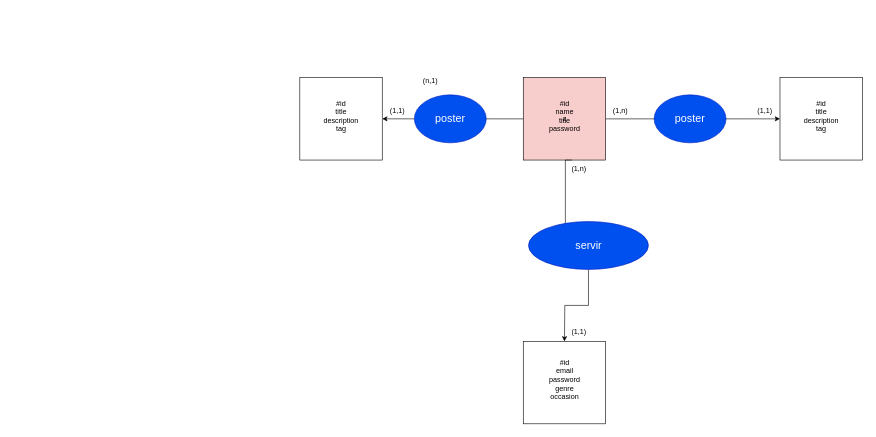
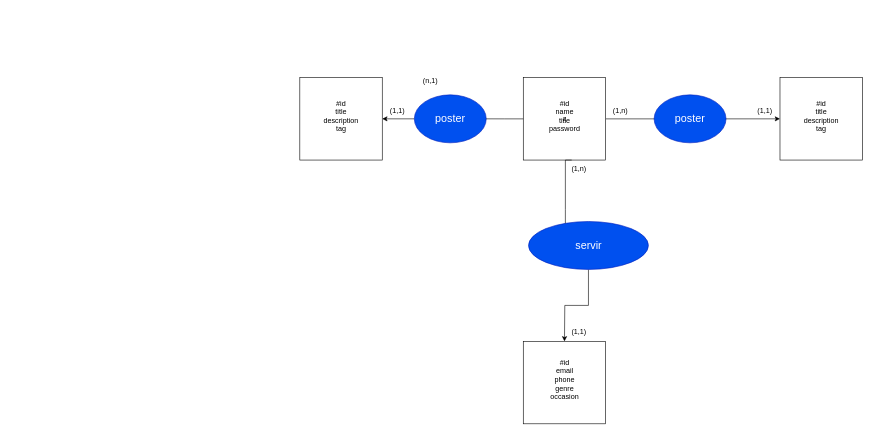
(565, 119) -> (565, 119)
(565, 380) -> (565, 380)
